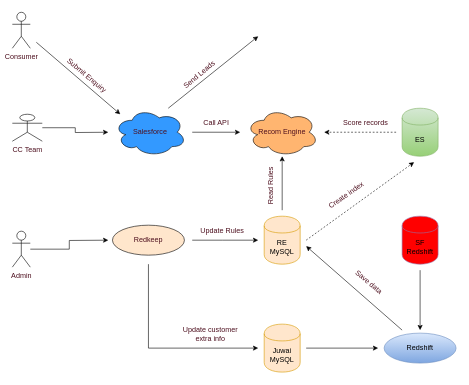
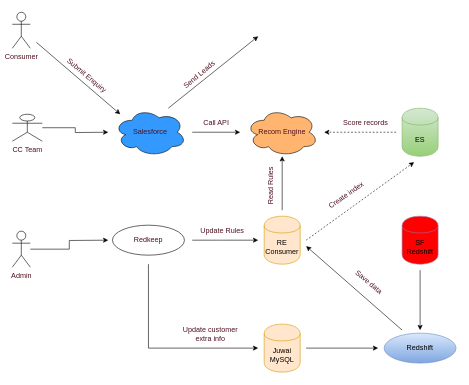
(149, 240) -> (149, 240)
(282, 248) -> (282, 248)
